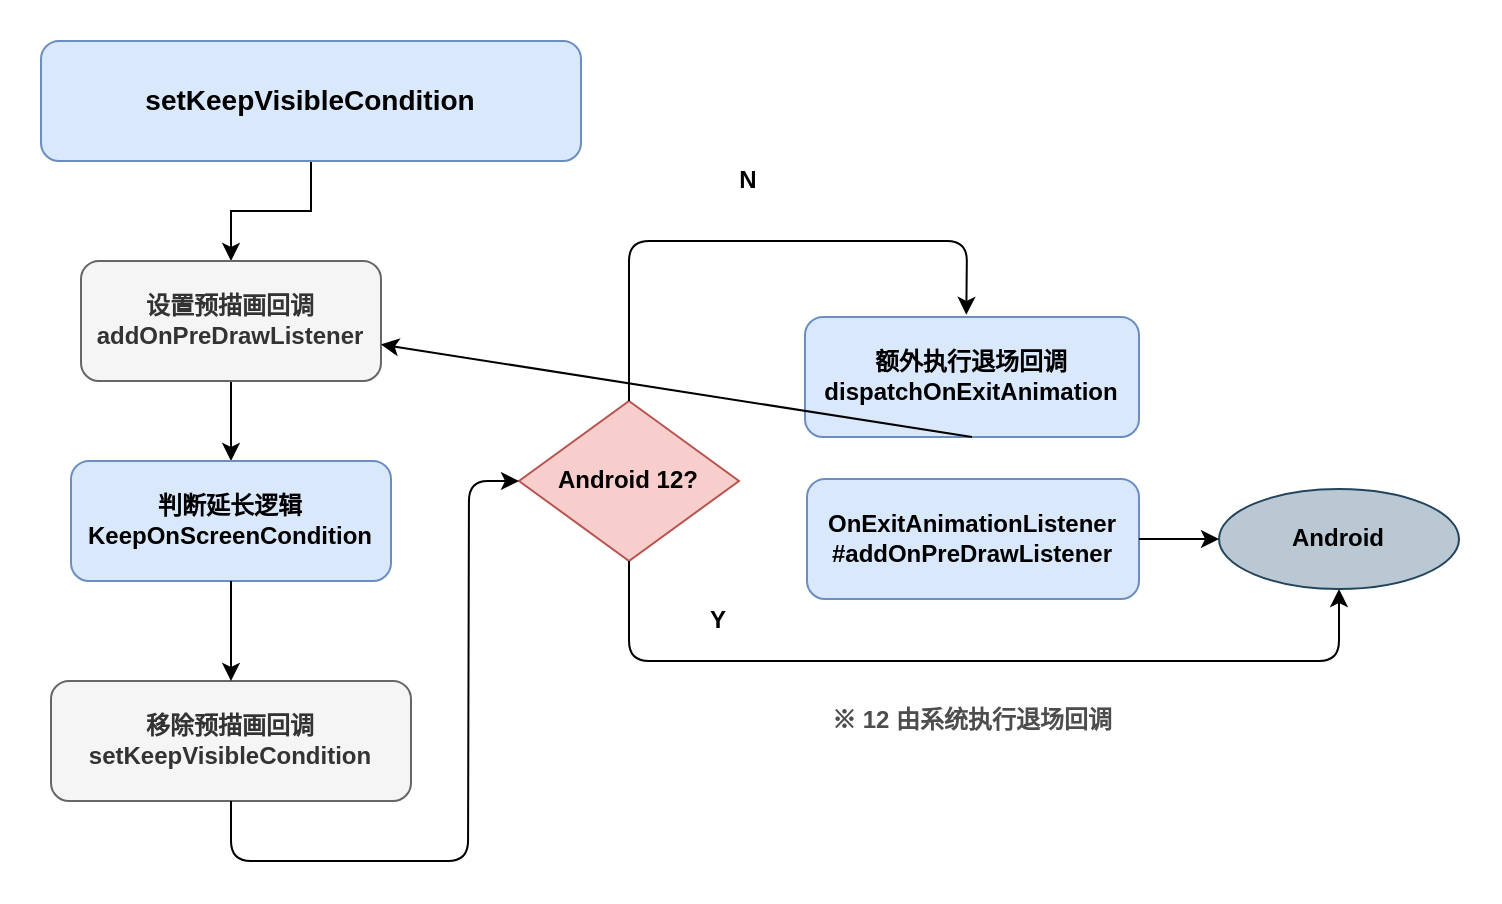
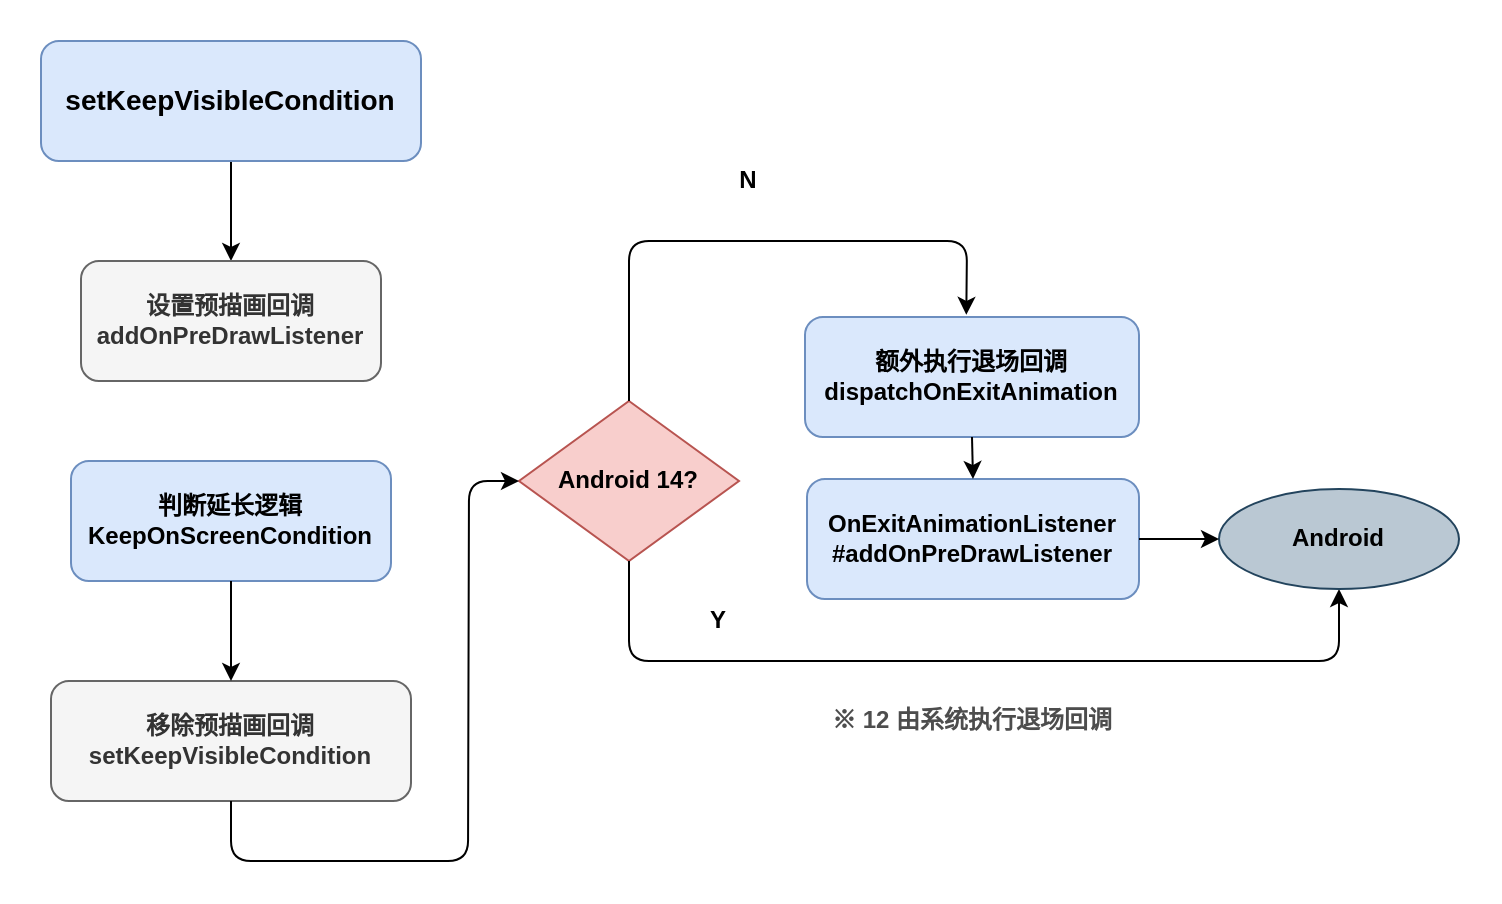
(311, 101) -> (231, 101)
(683, 392) -> (972, 451)
(231, 414) -> none
(629, 481) -> (629, 481)
